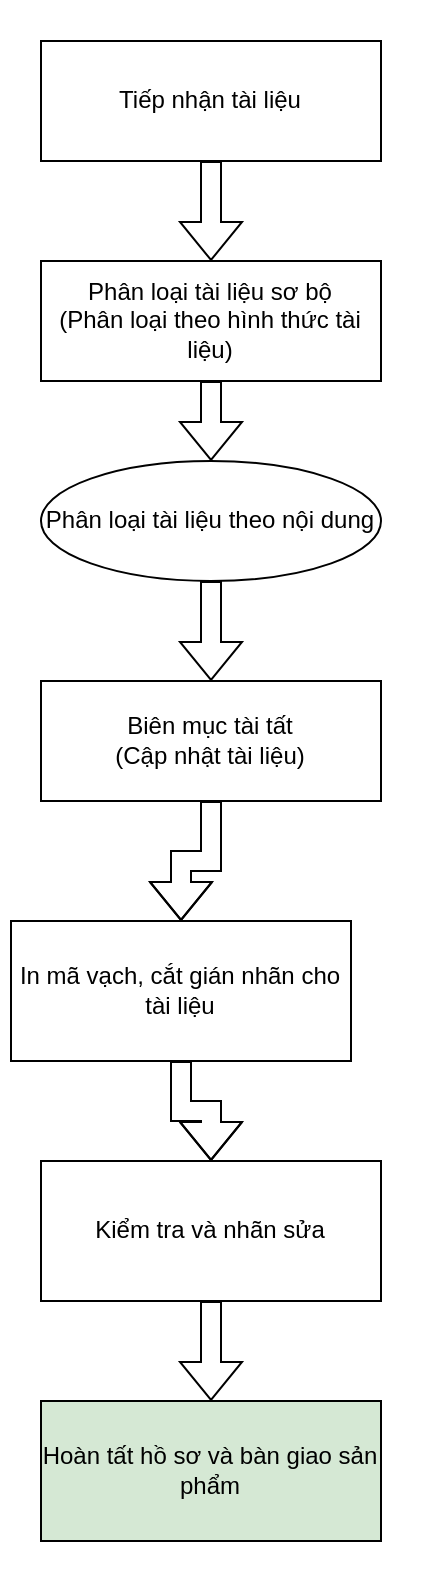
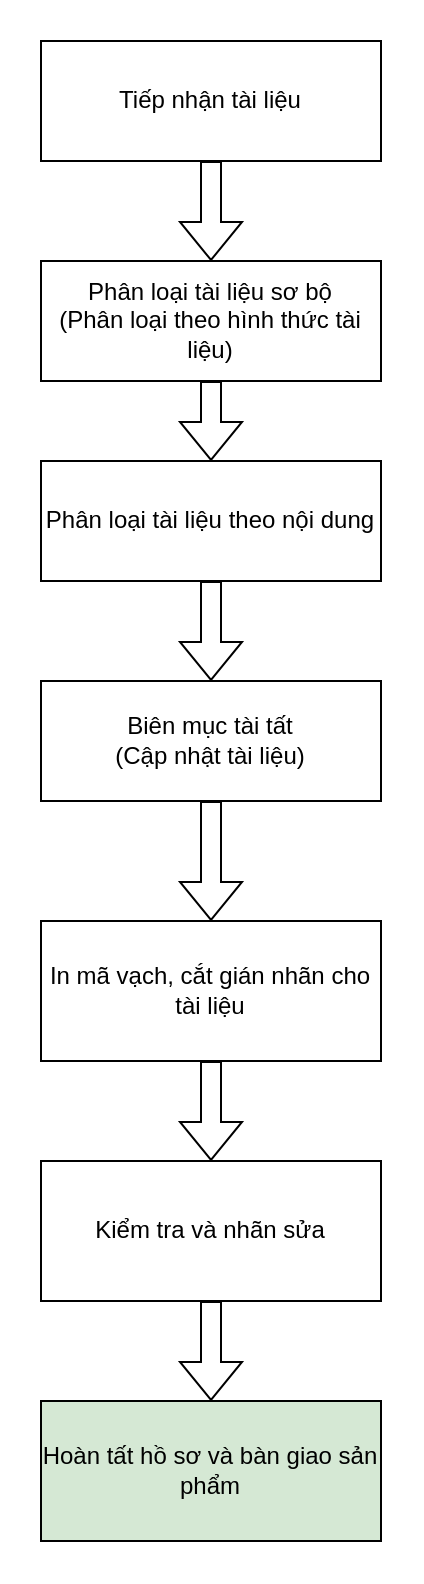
(211, 521) -> (211, 521)
(181, 991) -> (211, 991)
